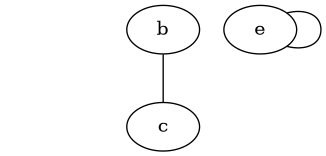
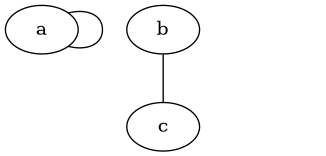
none -> (42, 30)
(260, 30) -> none
